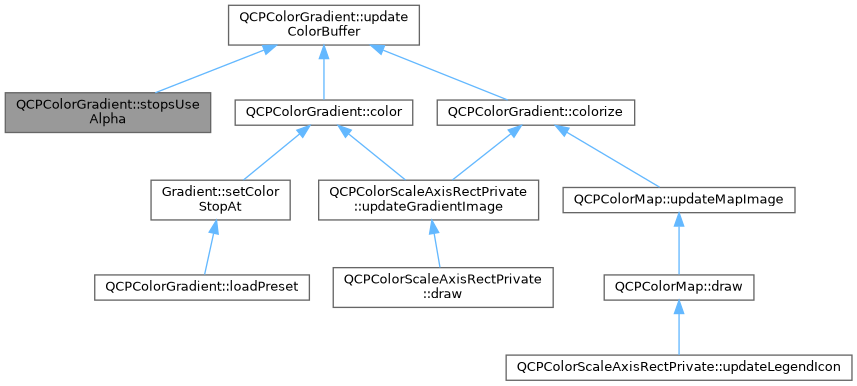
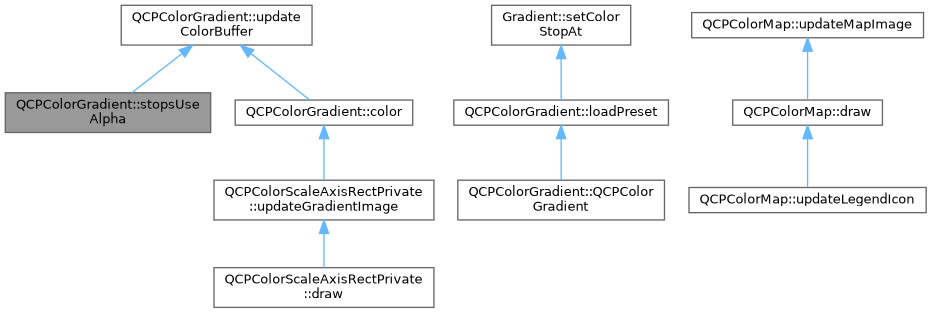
(536, 113) -> none
(272, 157) -> none
none -> (561, 200)
(679, 368) -> (808, 200)
